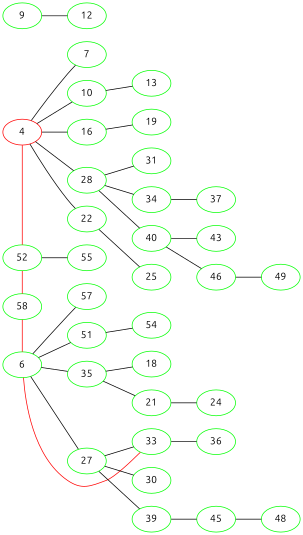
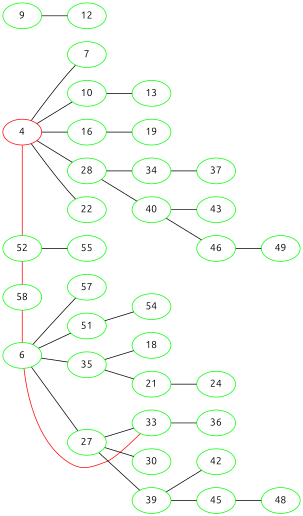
(152, 161) -> none
(152, 277) -> none
none -> (216, 462)
